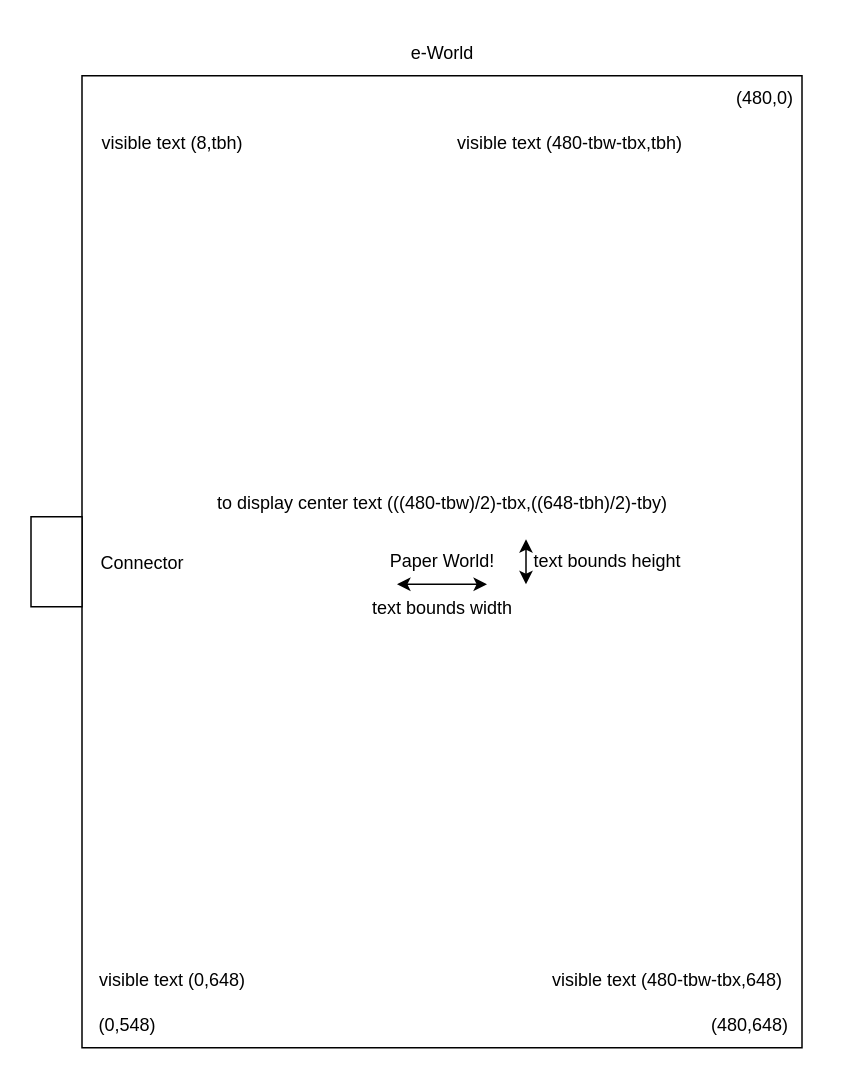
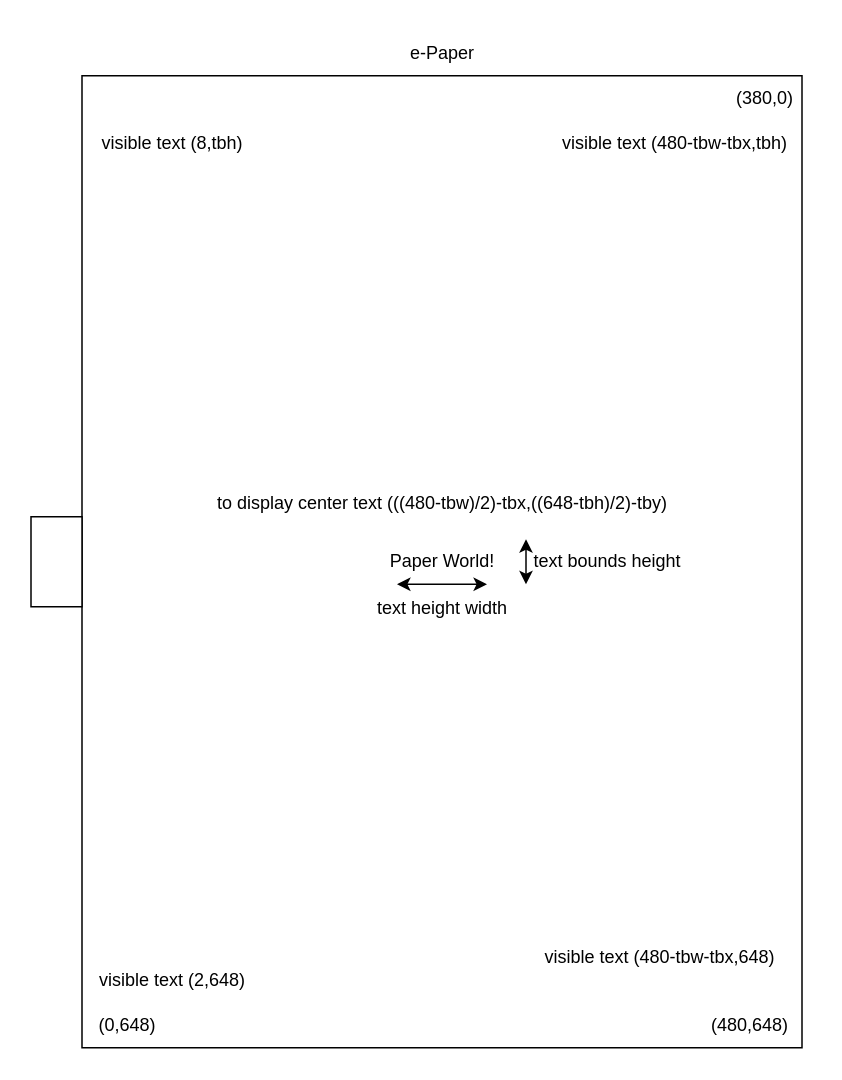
(443, 53) -> (443, 53)
(765, 98) -> (765, 98)
(569, 143) -> (674, 143)
(142, 563) -> none
(443, 608) -> (443, 608)
(173, 980) -> (173, 980)
(667, 980) -> (659, 958)
(128, 1025) -> (128, 1025)
